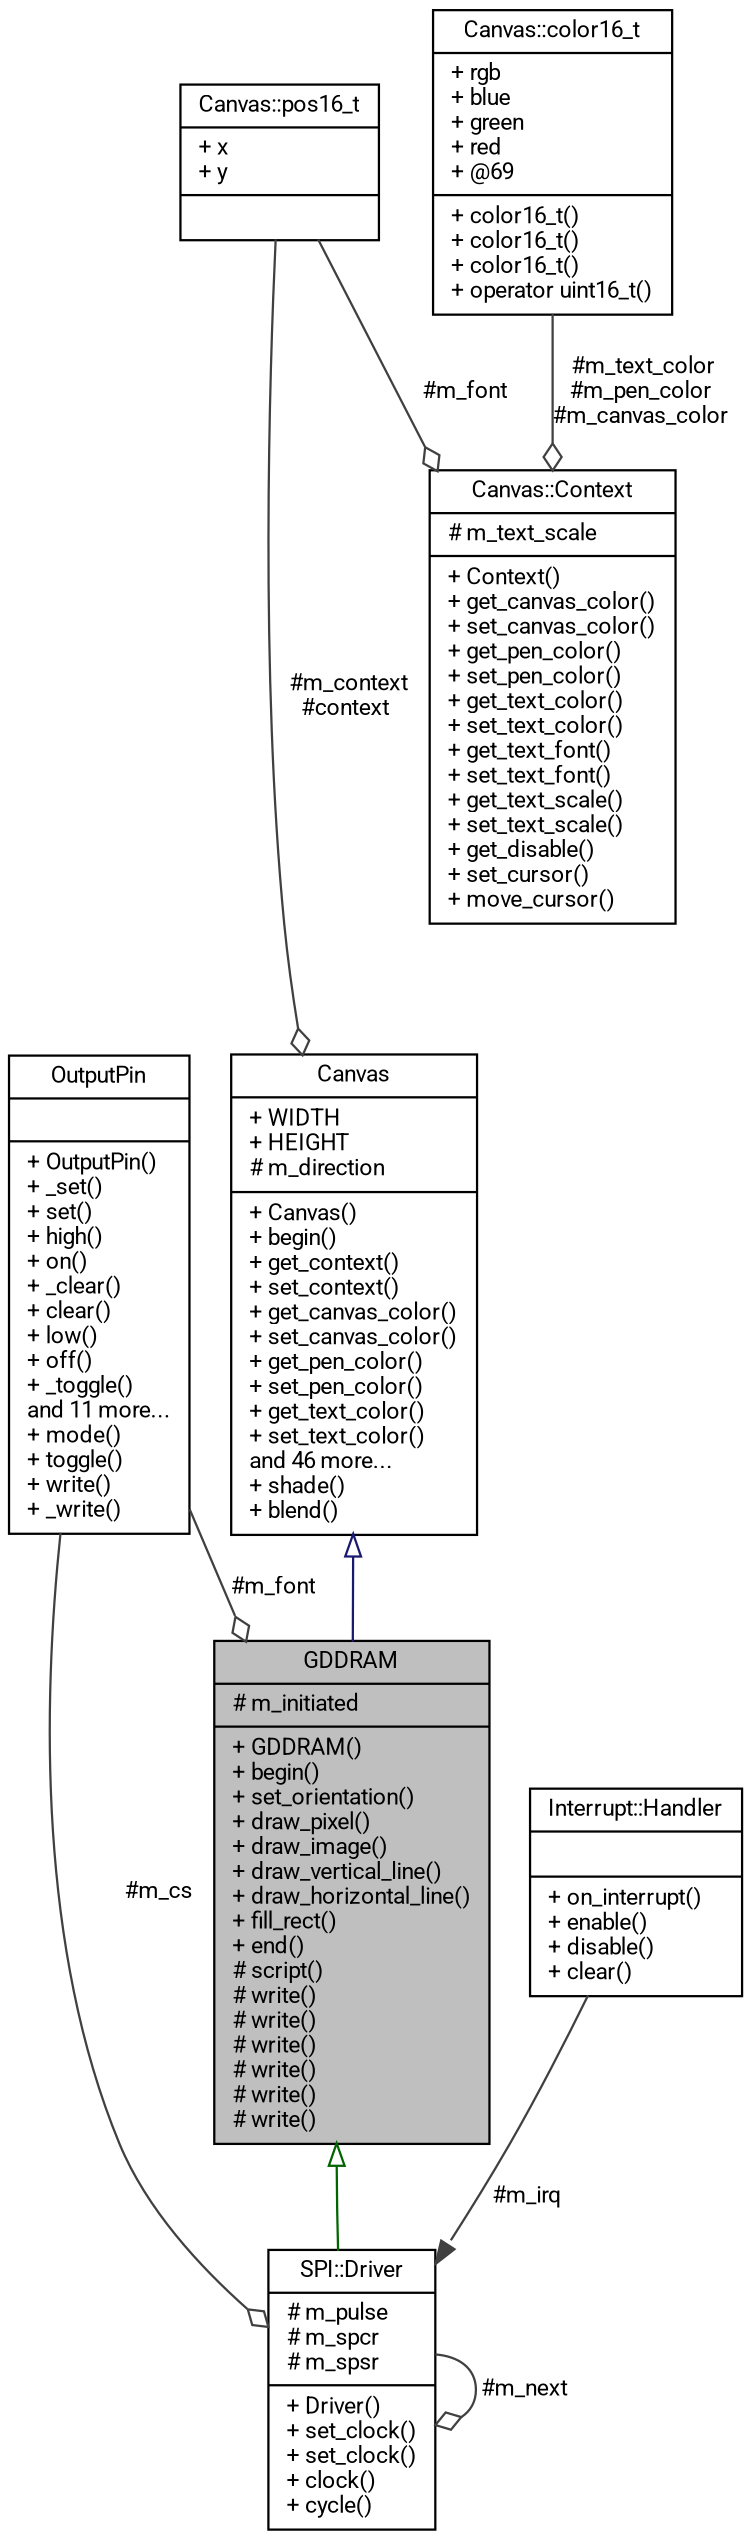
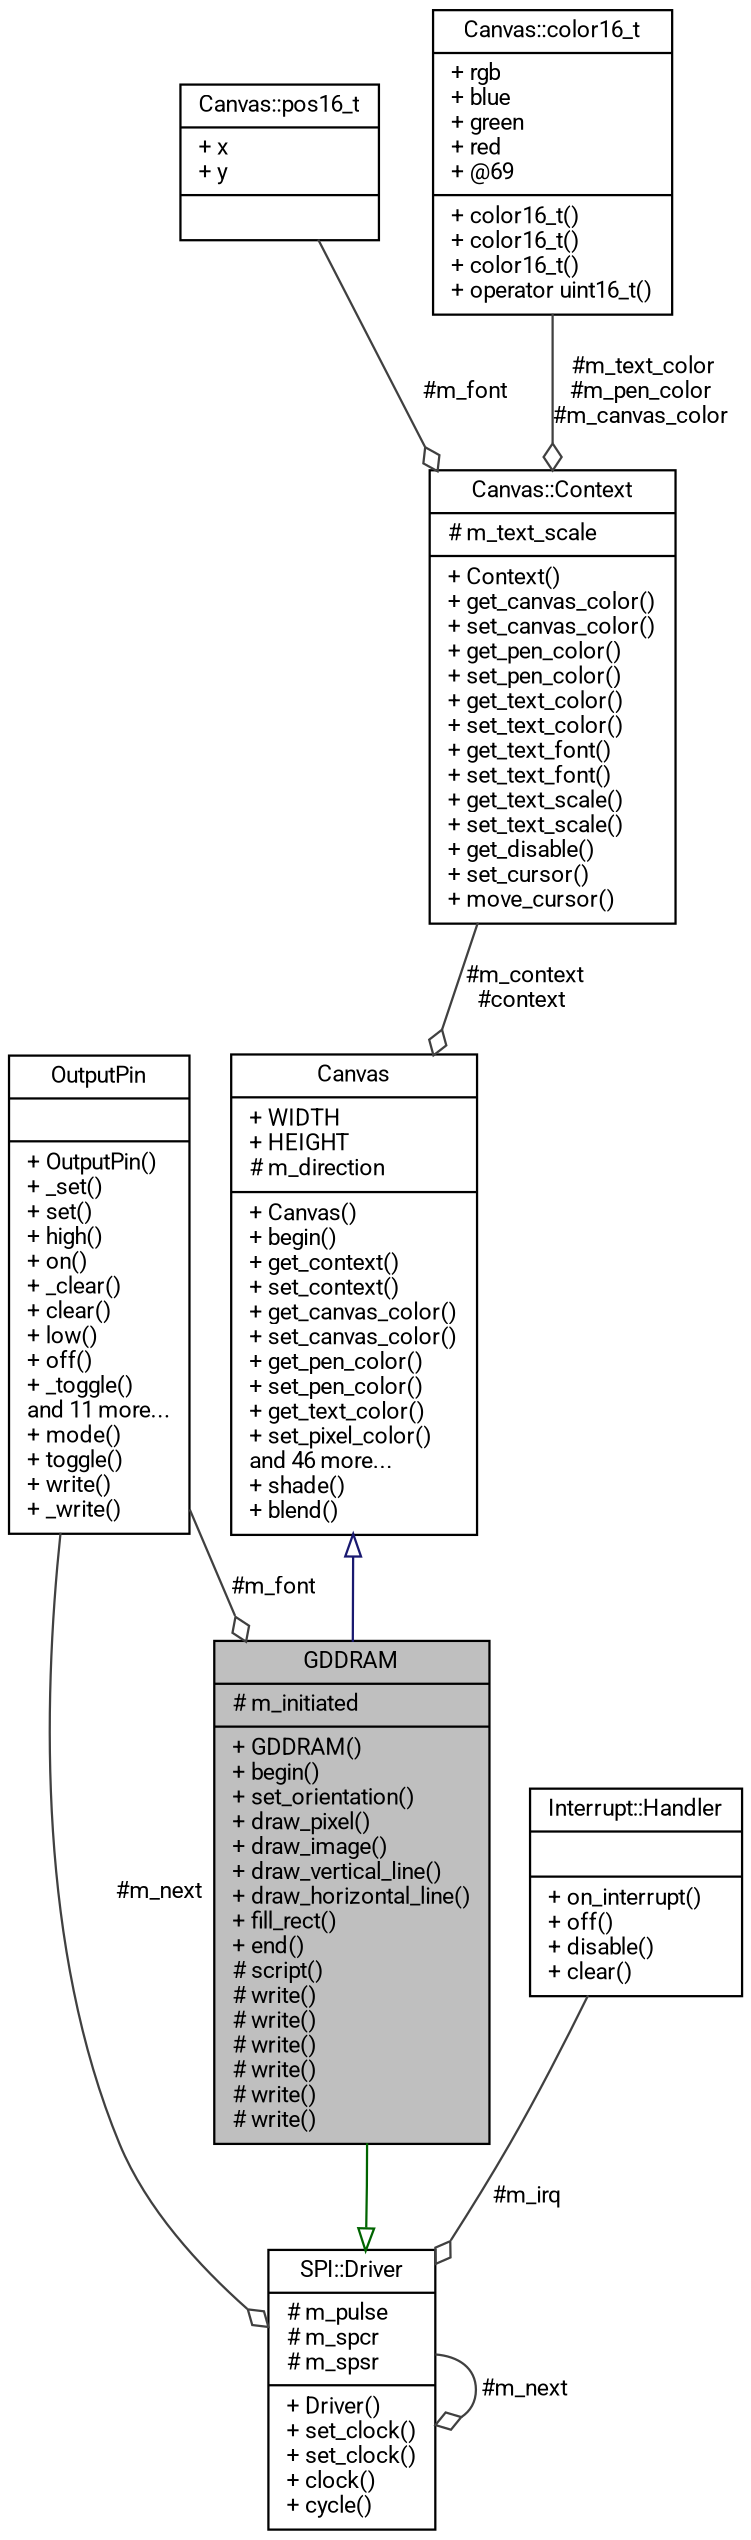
(269, 635) -> (460, 976)
(338, 1437) -> (342, 1437)
(157, 1892) -> (157, 1892)
(599, 1923) -> (582, 1923)
(523, 2120) -> (523, 2120)
(337, 2208) -> (367, 2185)
